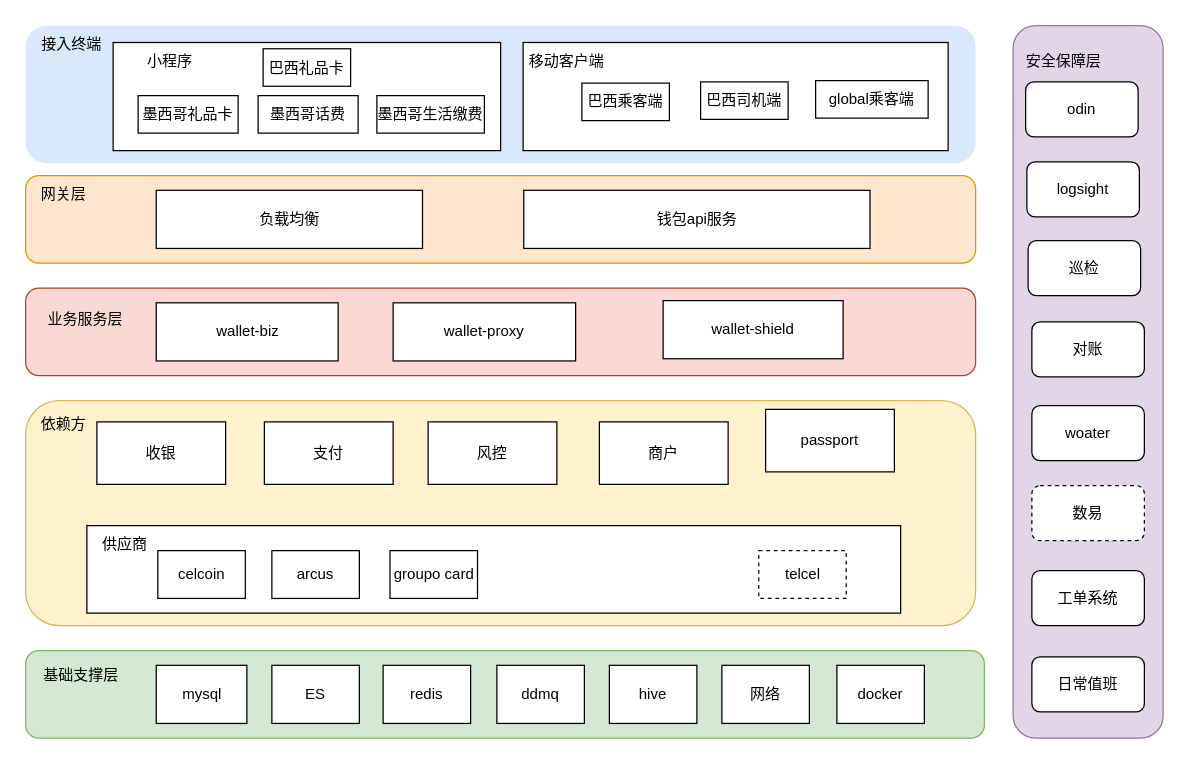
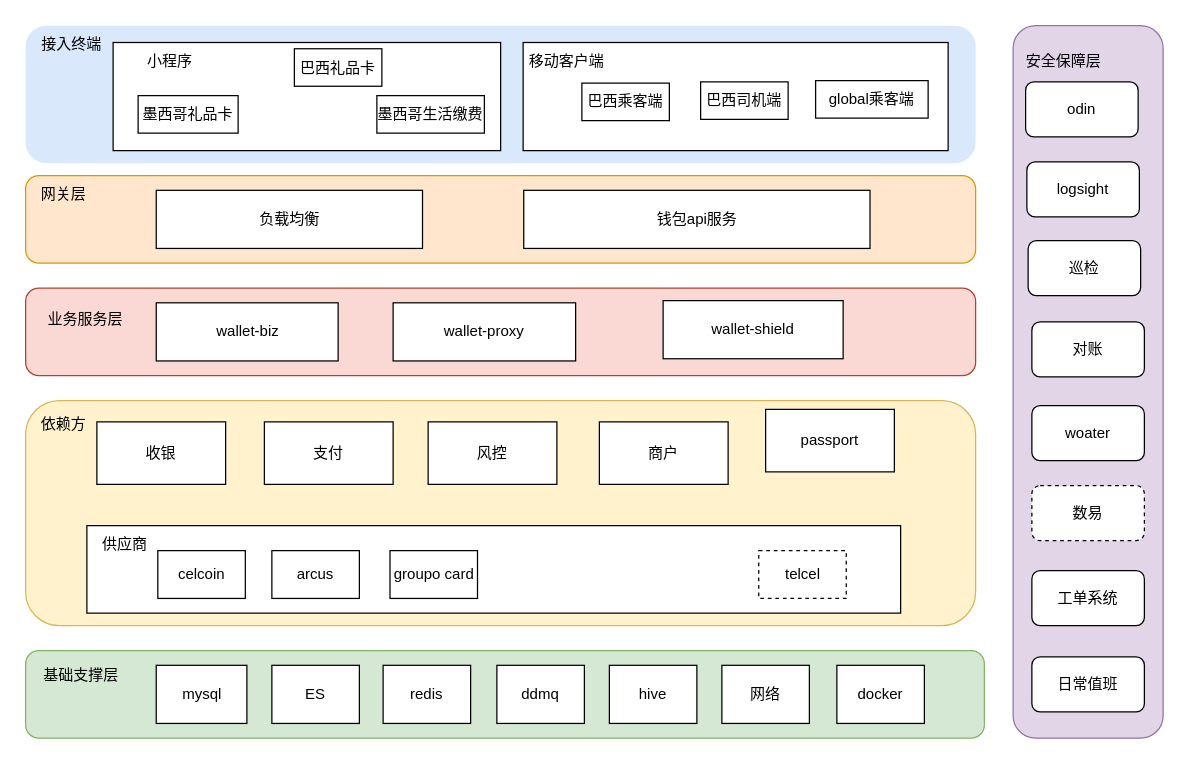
(307, 68) -> (338, 68)
(308, 114) -> none
